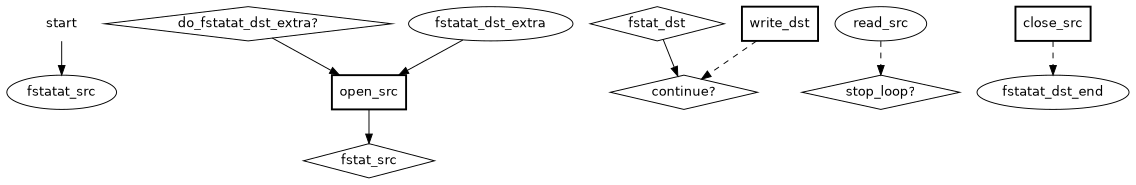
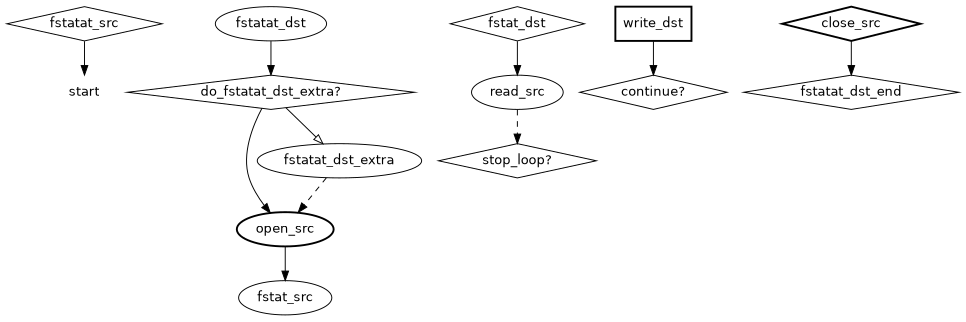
none -> (271, 24)
(1053, 24) -> (851, 24)
(62, 53) -> (84, 53)
(669, 53) -> (517, 53)
(1053, 53) -> (851, 53)
(435, 55) -> (315, 191)
(733, 57) -> (653, 53)
(62, 92) -> (84, 24)
(369, 92) -> (285, 229)
(1053, 92) -> (851, 92)
none -> (301, 122)
(369, 161) -> (285, 298)
